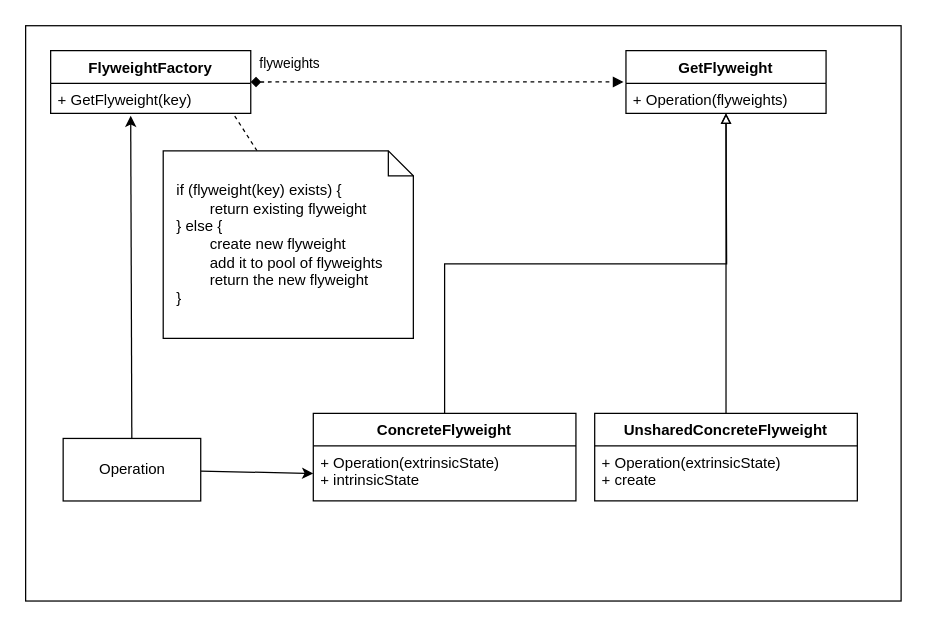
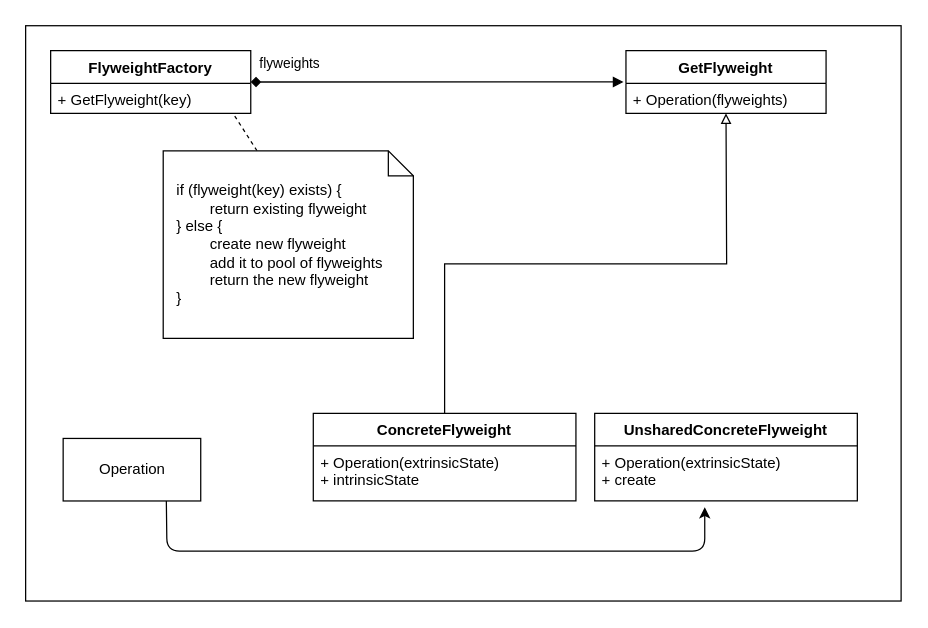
(438, 82) -> (438, 82)
(131, 281) -> none
(726, 340) -> none
(253, 472) -> none
none -> (429, 551)
